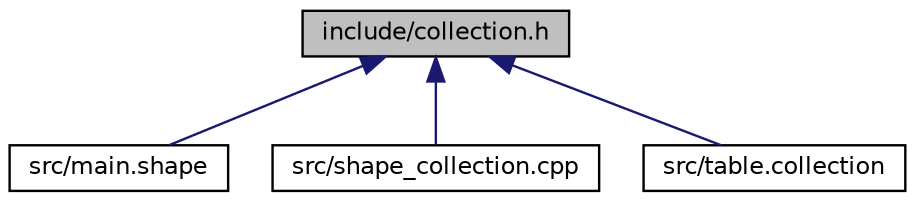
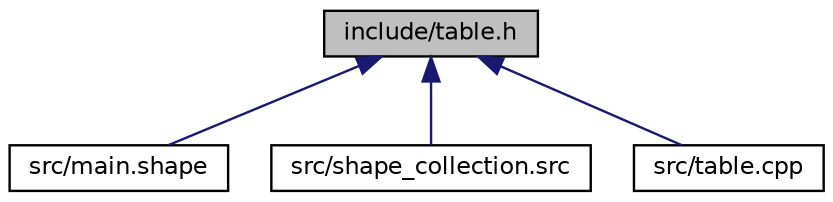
(436, 34) -> (431, 34)
(436, 168) -> (431, 168)
(774, 168) -> (729, 168)
